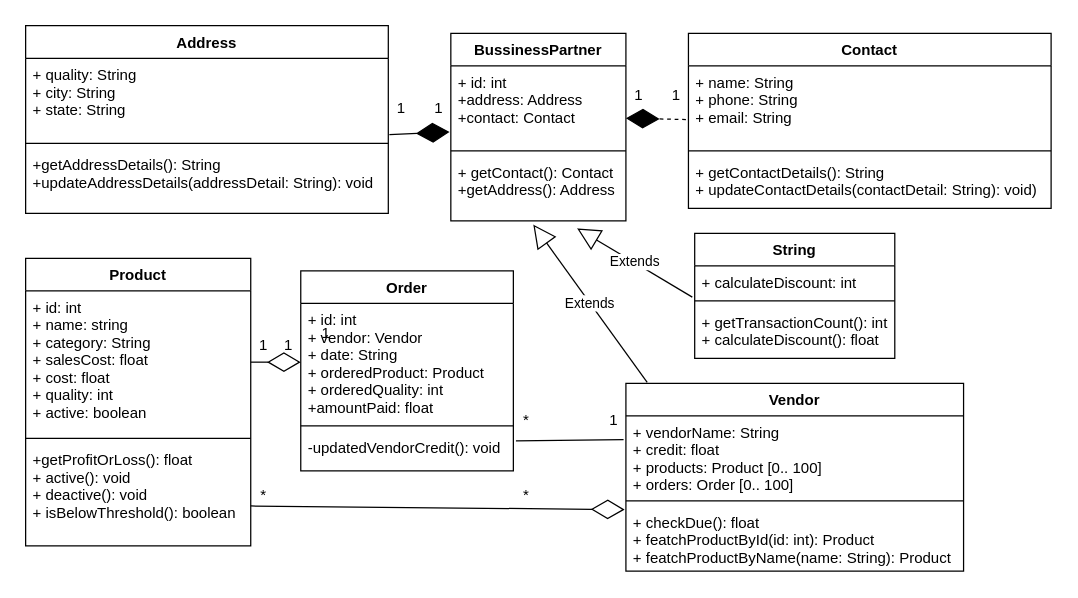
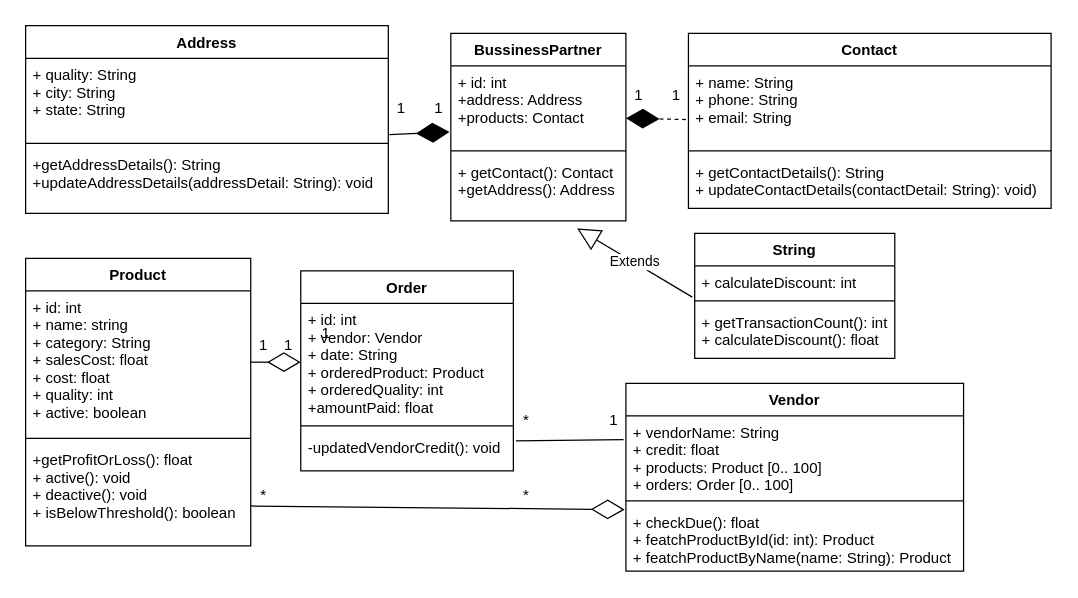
(486, 83) -> (486, 83)
(597, 313) -> none
